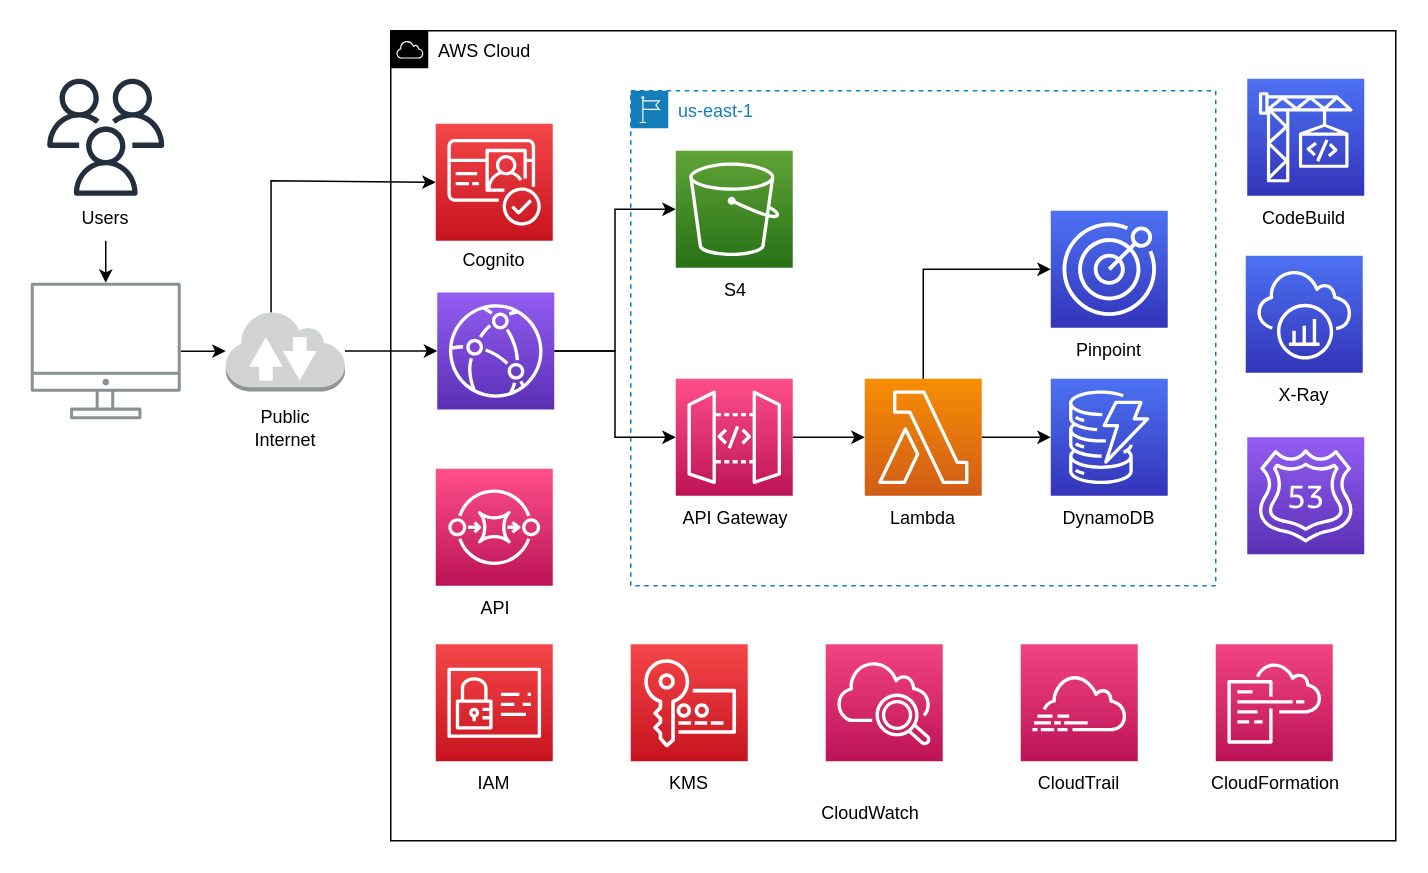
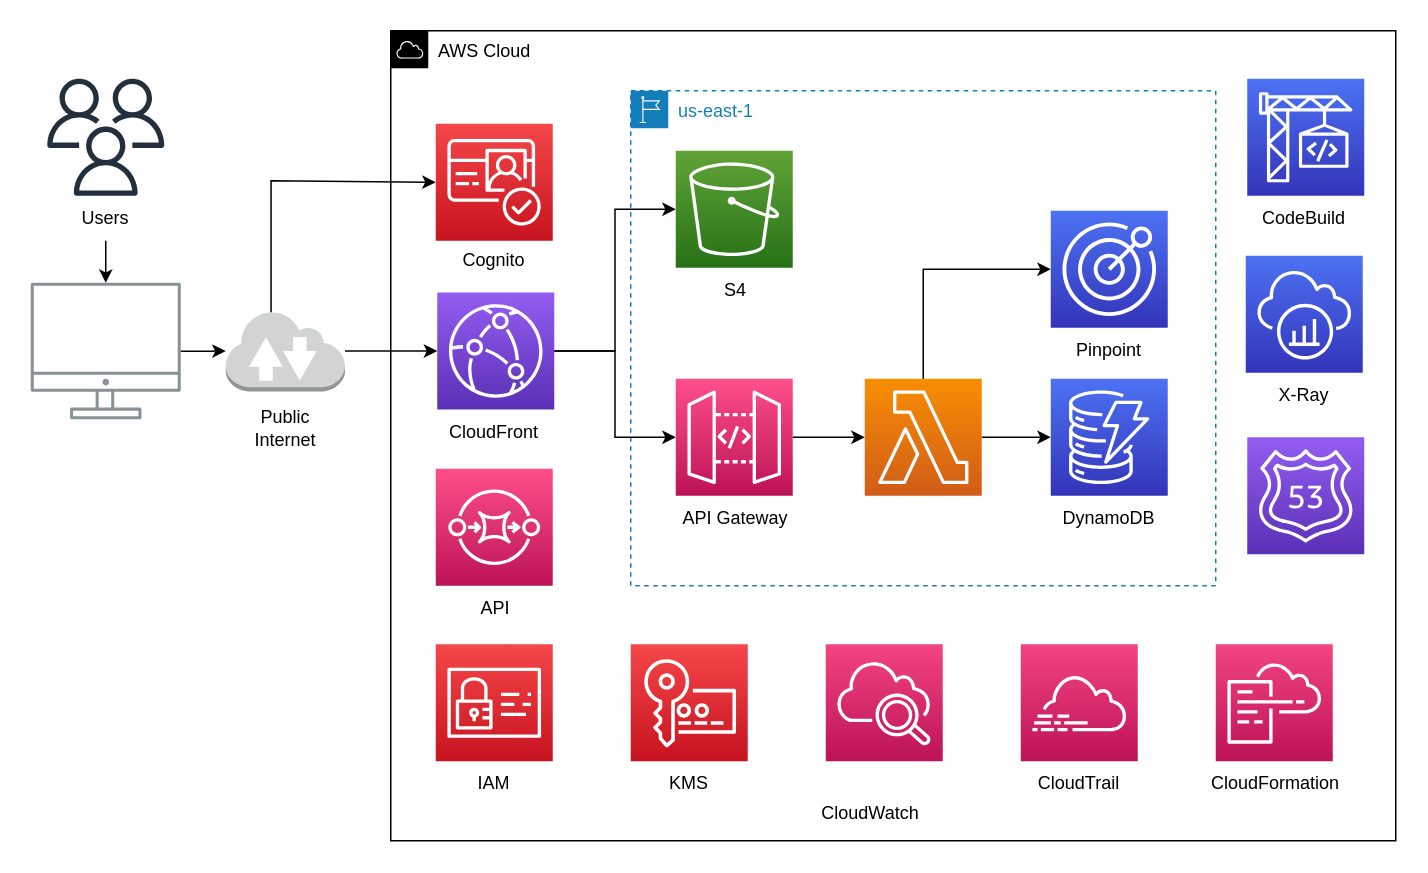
none -> (494, 432)
(923, 518) -> none
